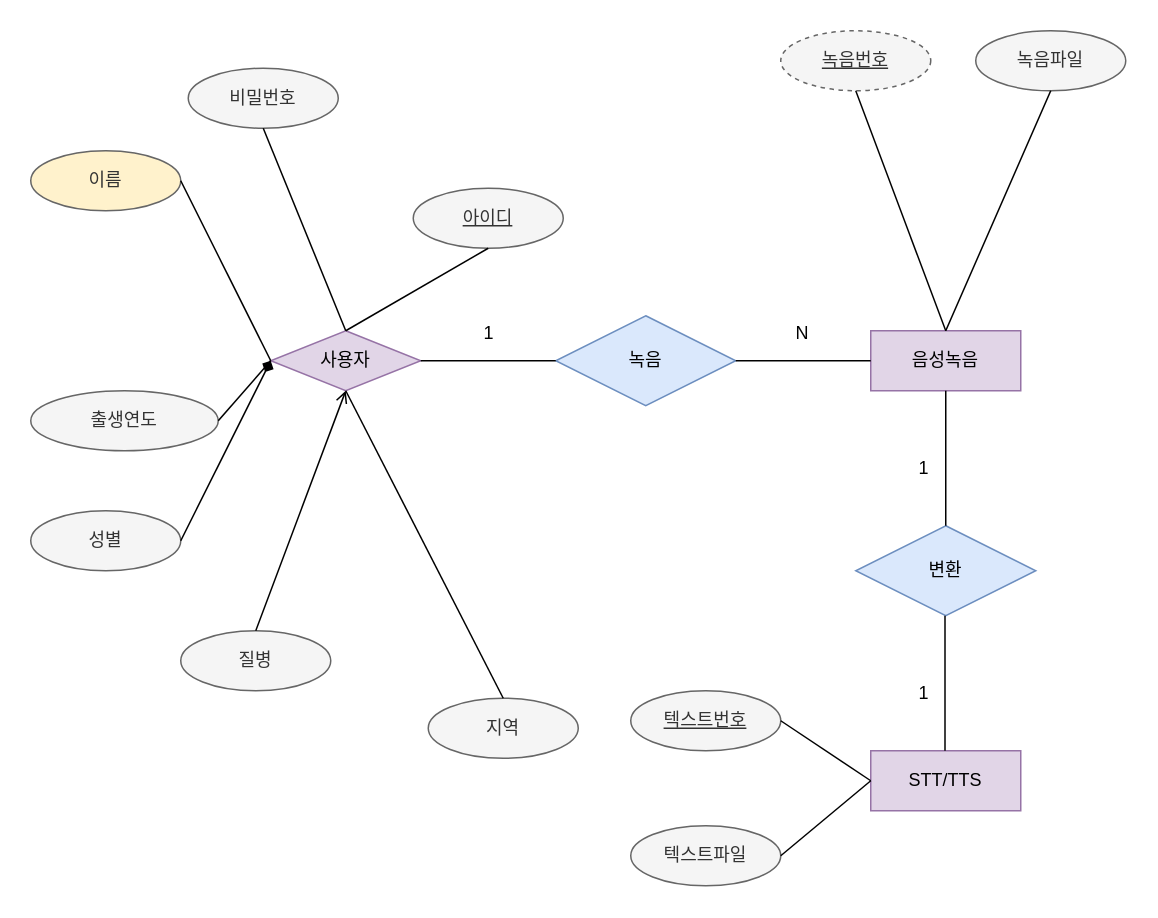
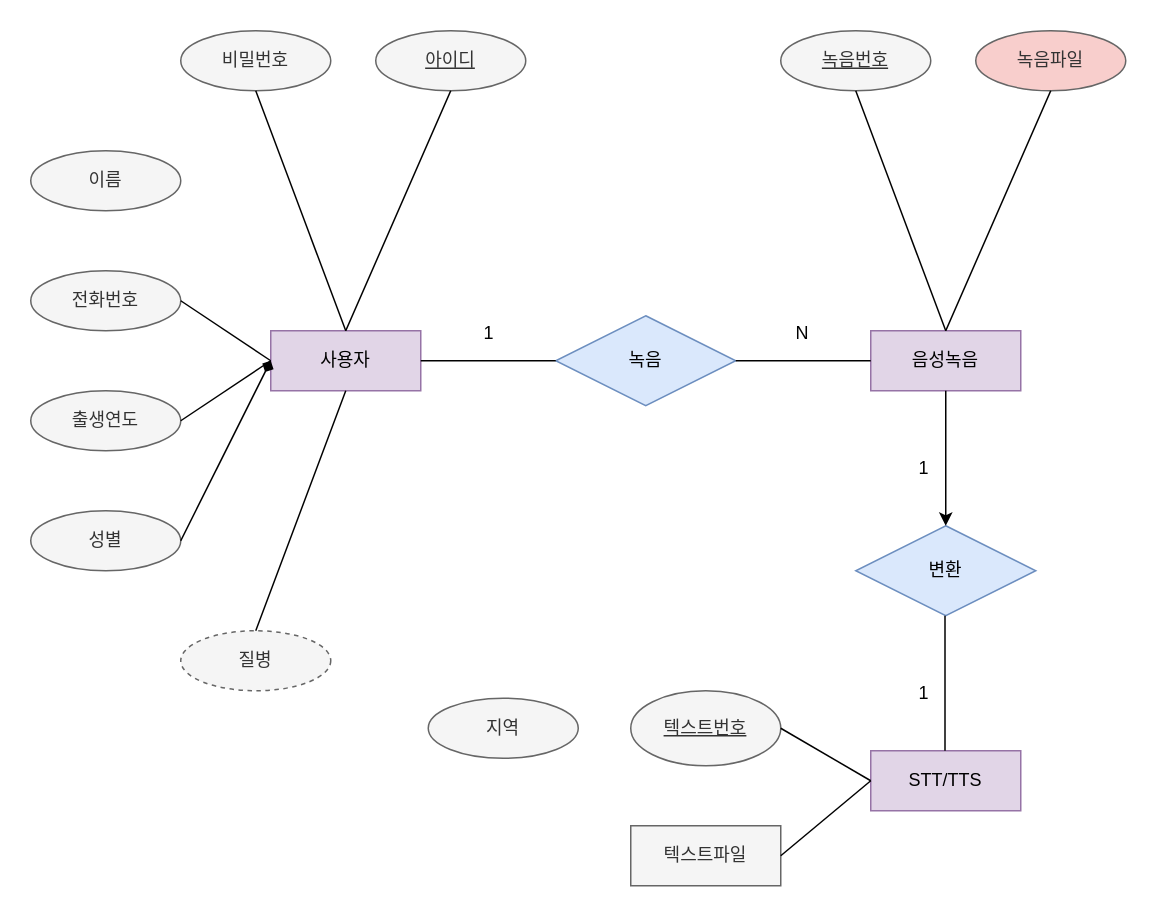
(856, 61) -> (856, 61)
(1051, 61) -> (1051, 61)
(263, 98) -> (256, 61)
(106, 181) -> (106, 181)
(488, 218) -> (451, 61)
(225, 269) -> none
none -> (106, 301)
none -> (224, 330)
(346, 361) -> (346, 361)
(344, 397) -> (343, 397)
(125, 421) -> (106, 421)
(946, 518) -> (946, 514)
(425, 546) -> none
(256, 661) -> (256, 661)
(706, 721) -> (706, 728)
(706, 856) -> (706, 856)
